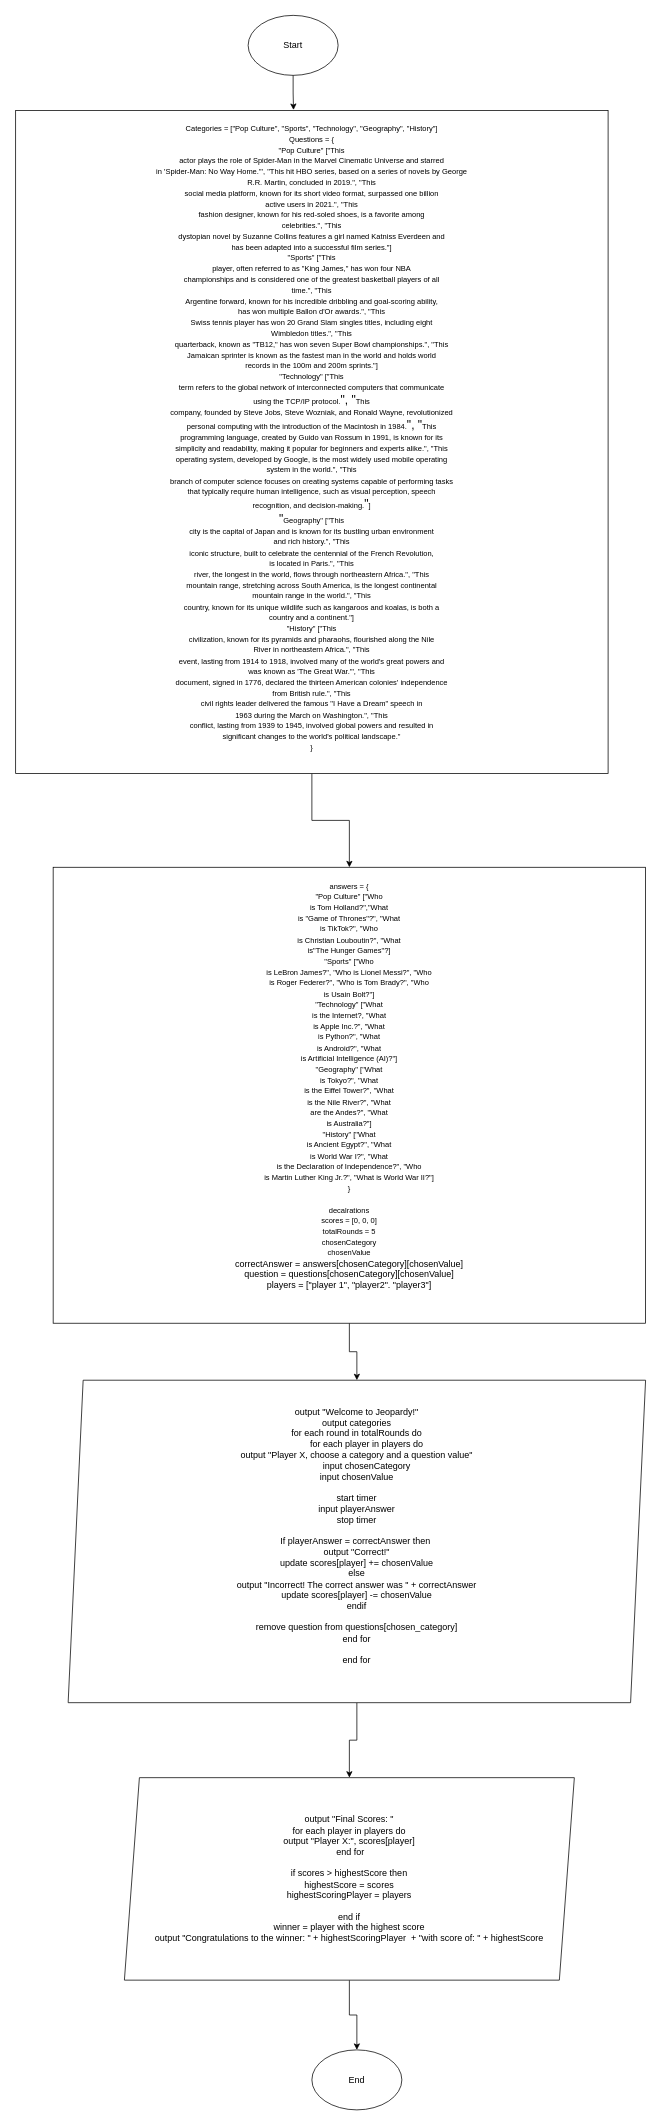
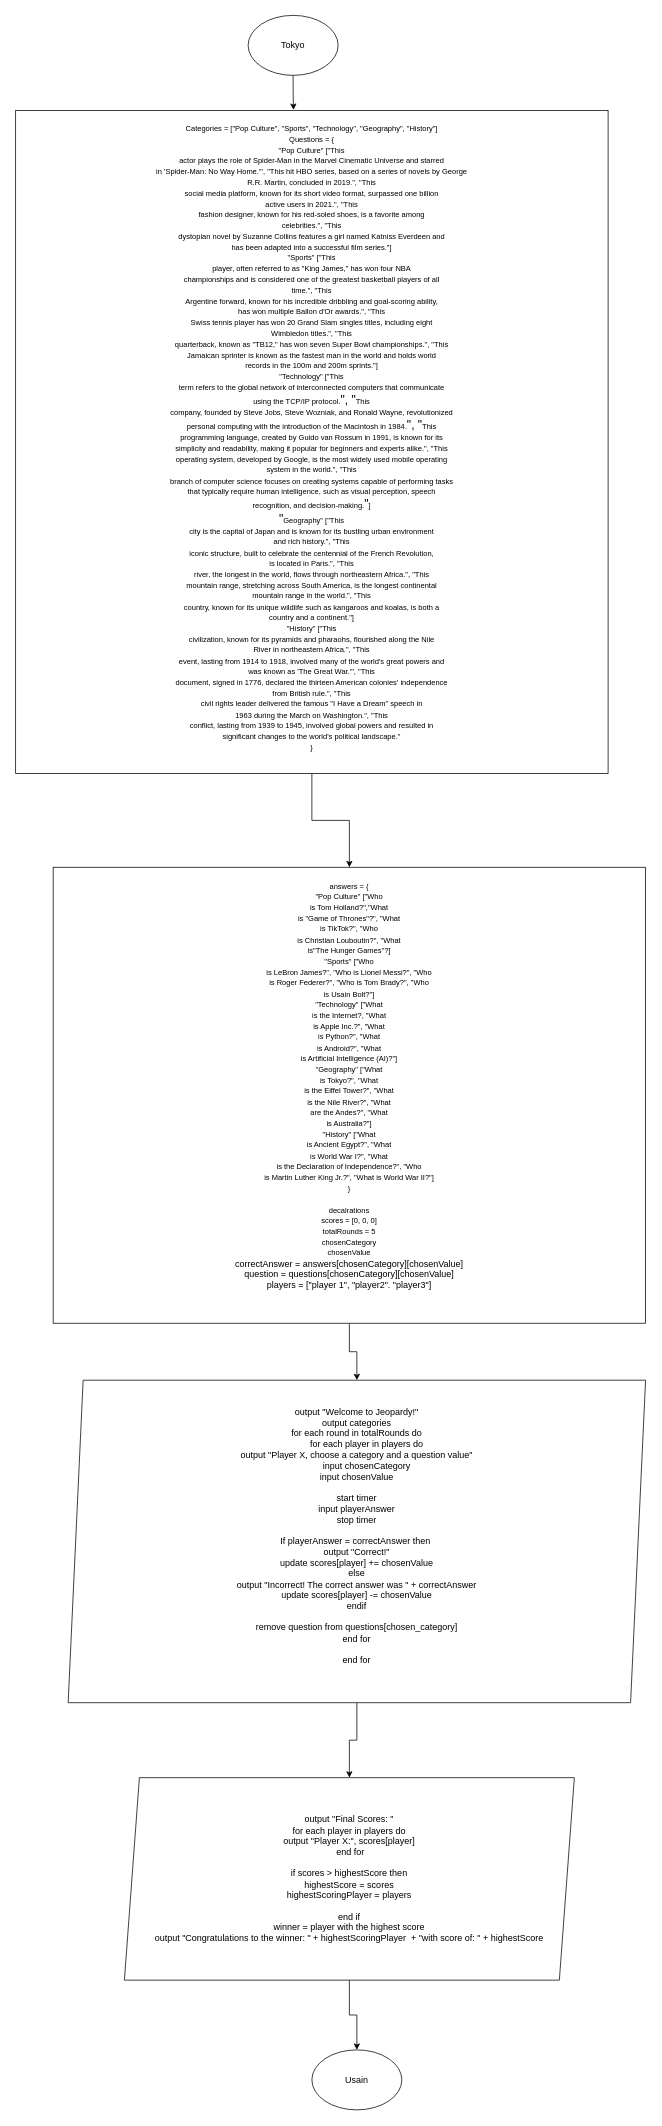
(293, 45) -> (293, 45)
(357, 2080) -> (357, 2080)
